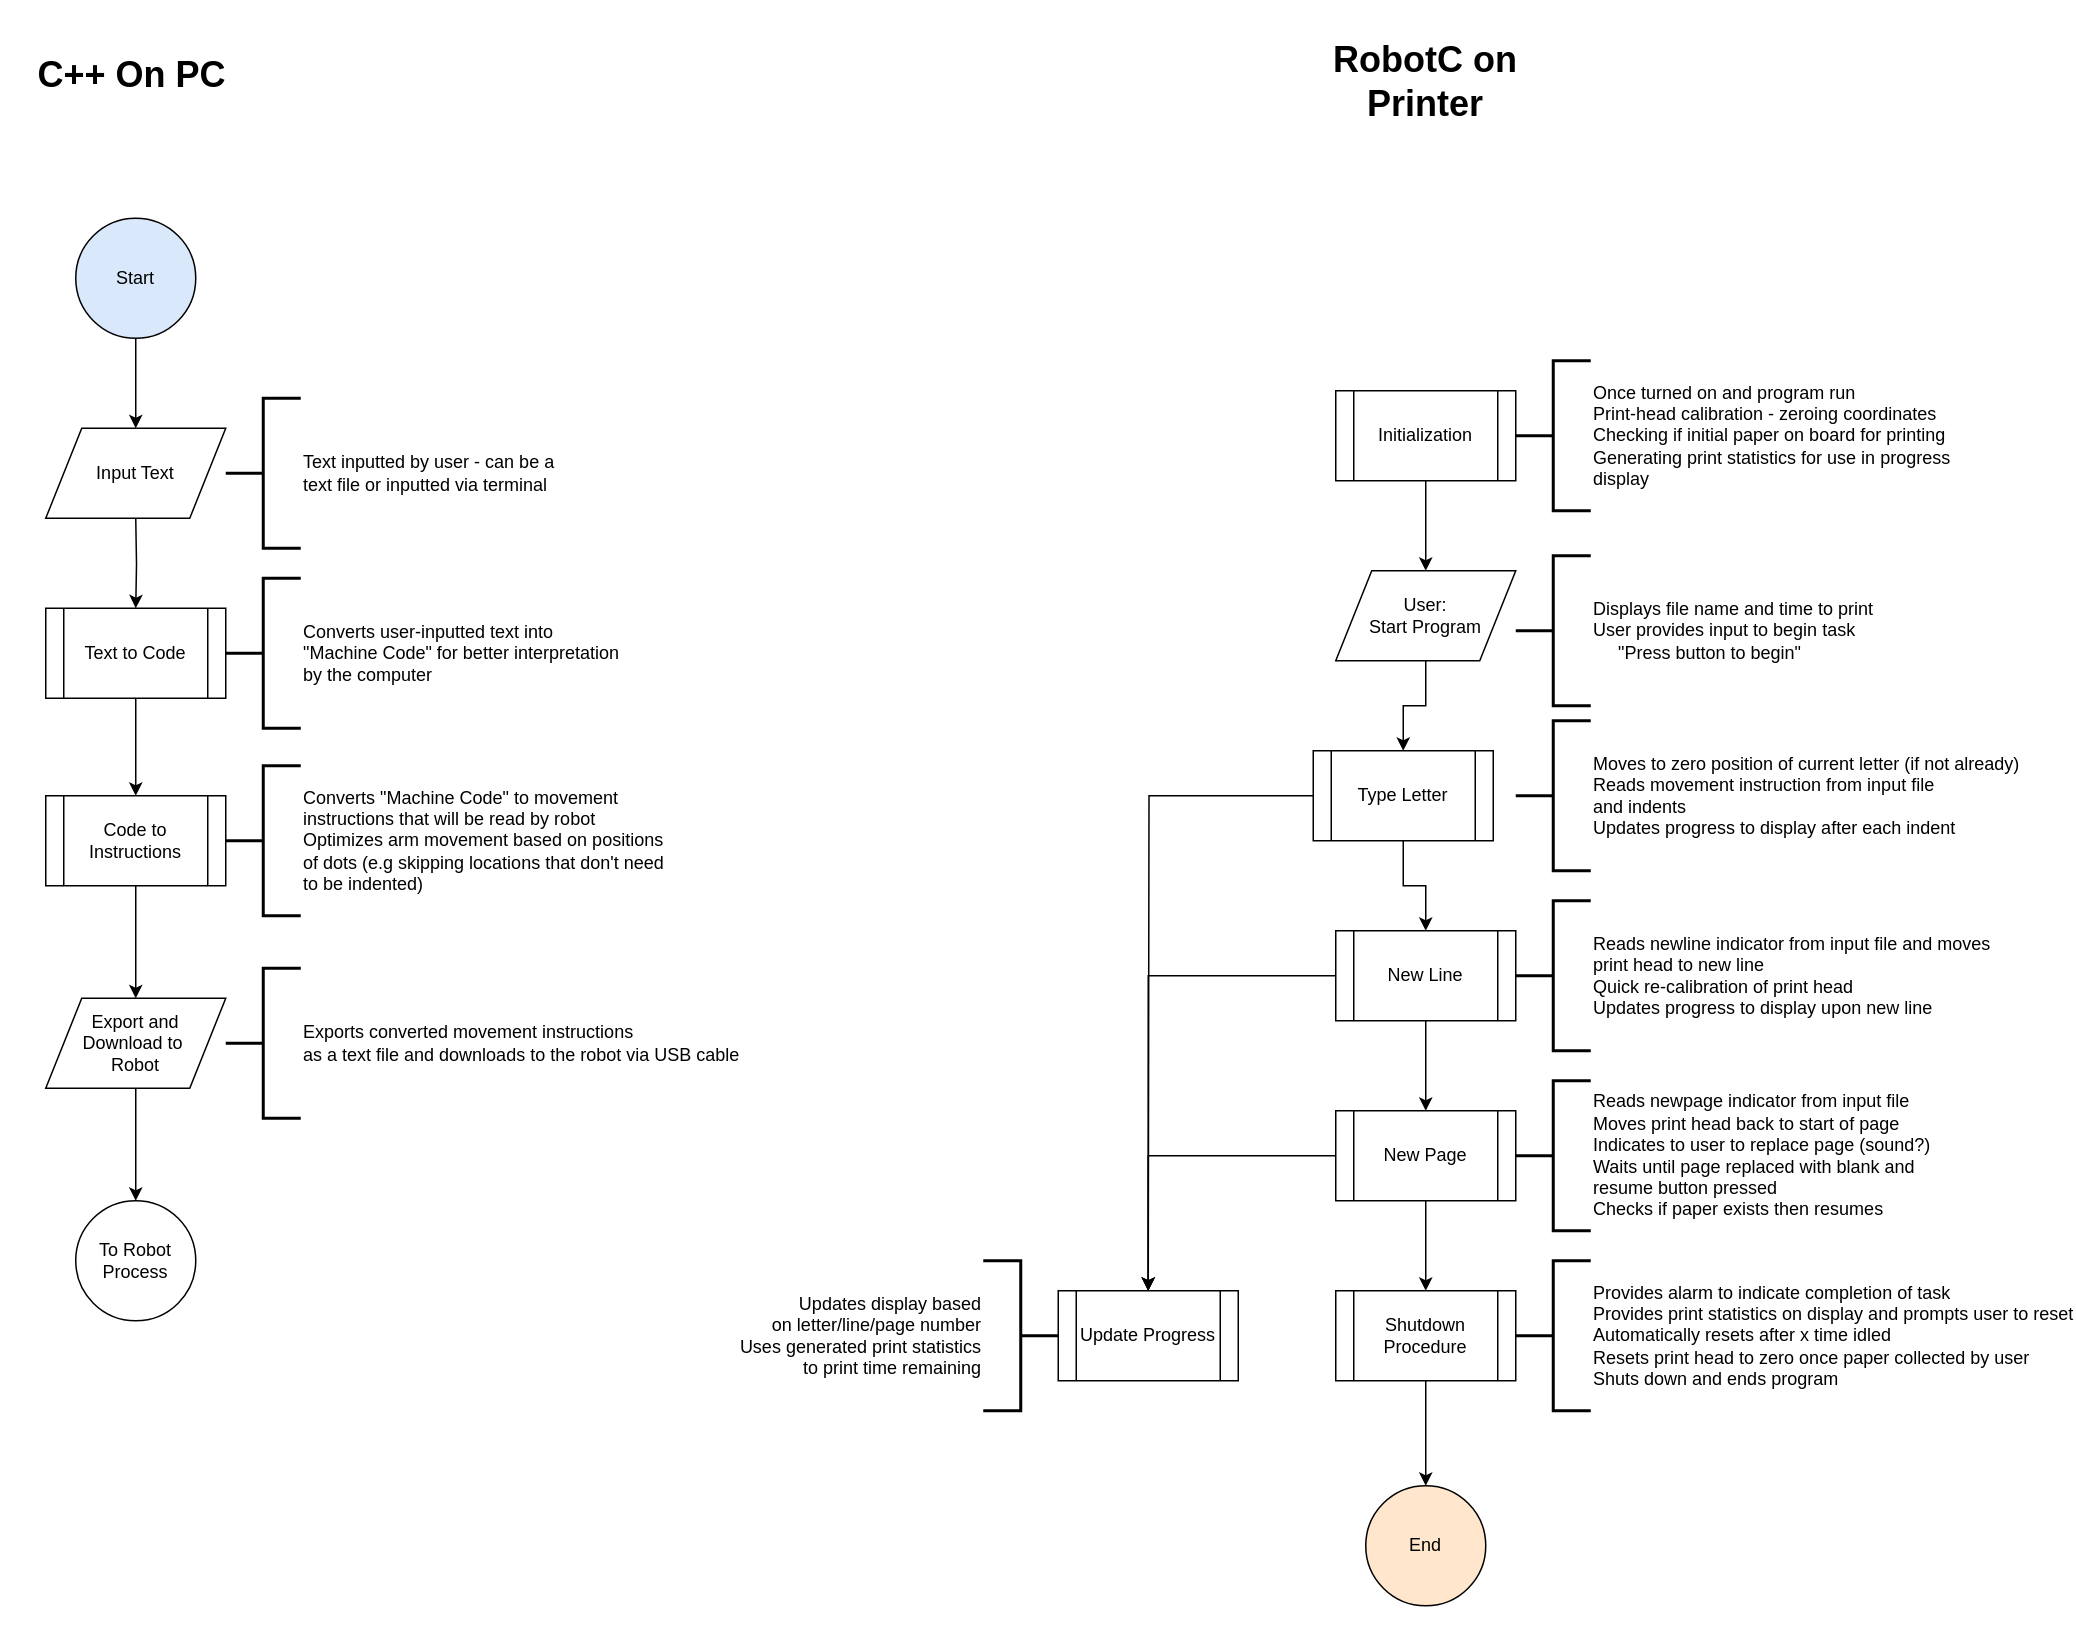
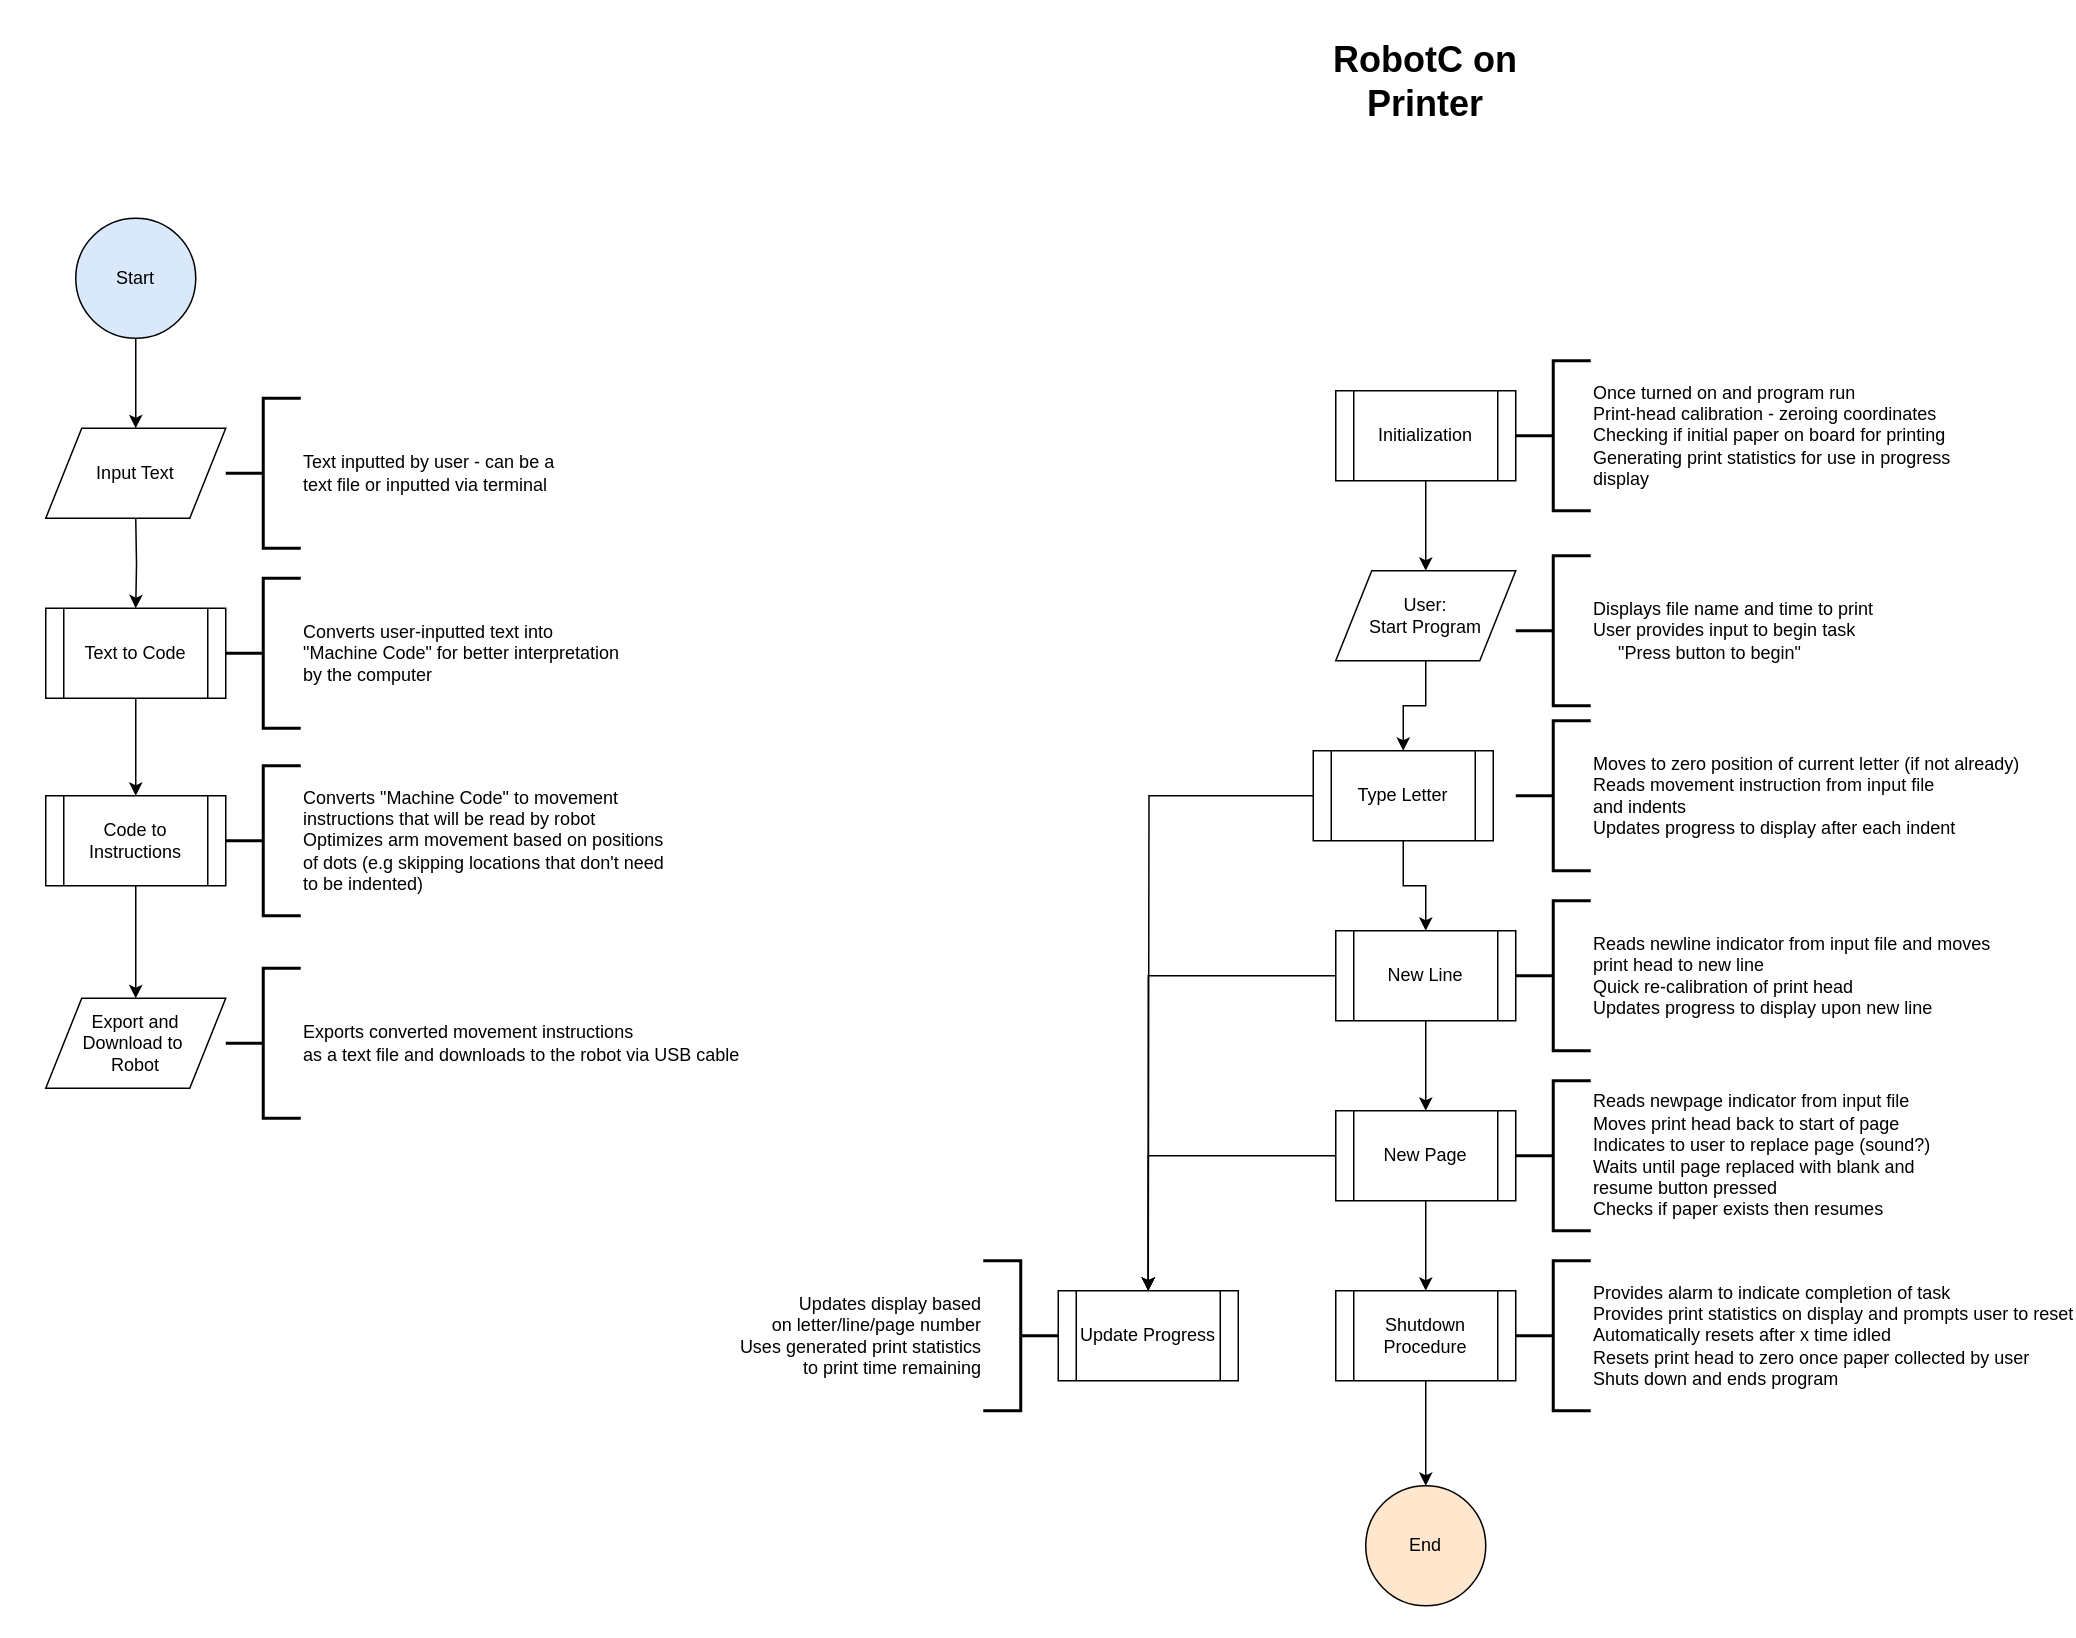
(136, 87) -> none
(136, 1140) -> none
(136, 1261) -> none
